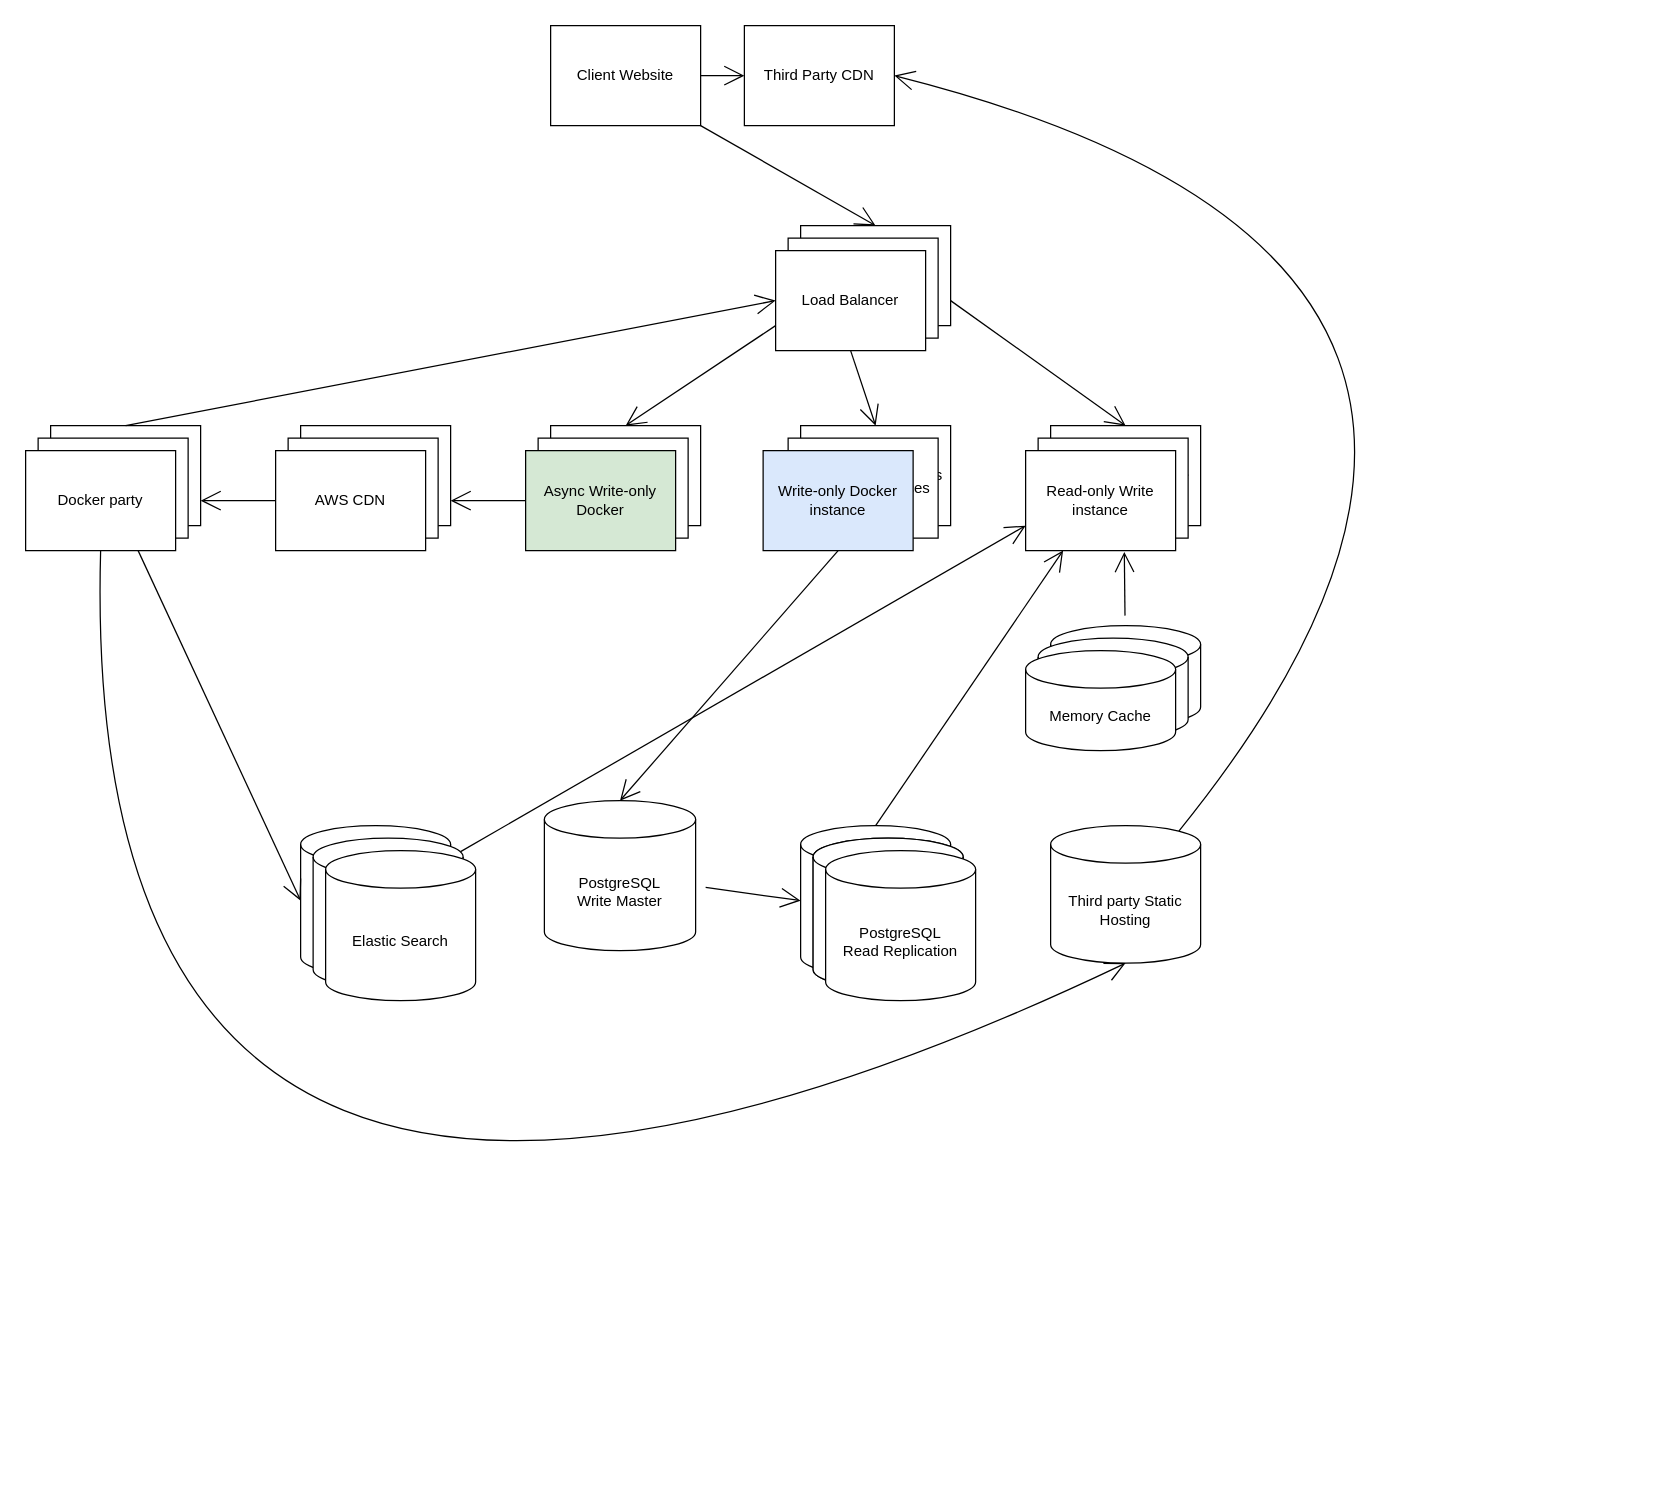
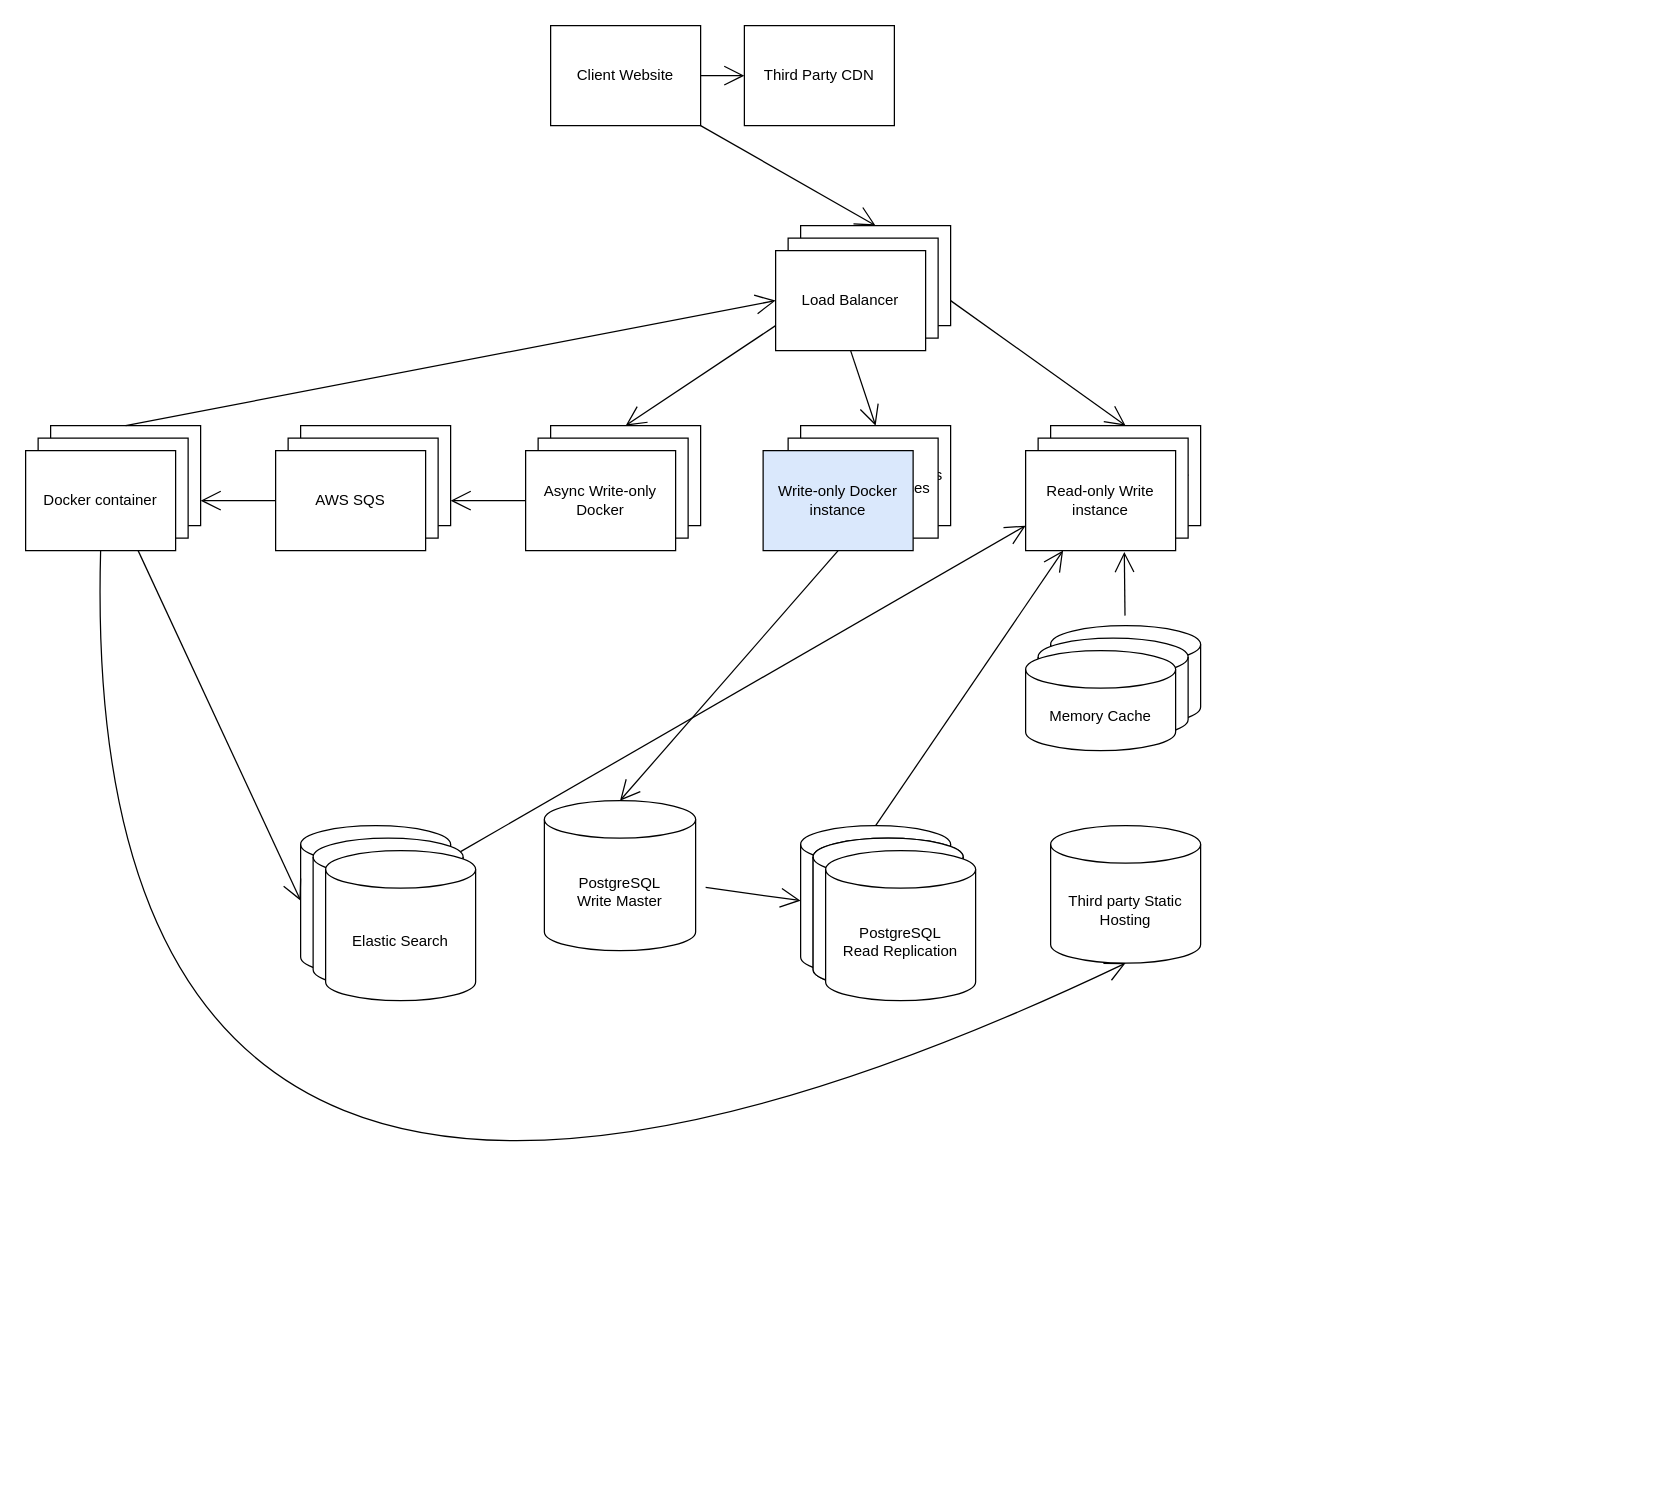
(1333, 349) -> none
(101, 501) -> (101, 501)
(351, 501) -> (351, 501)
(601, 501) -> (601, 501)
